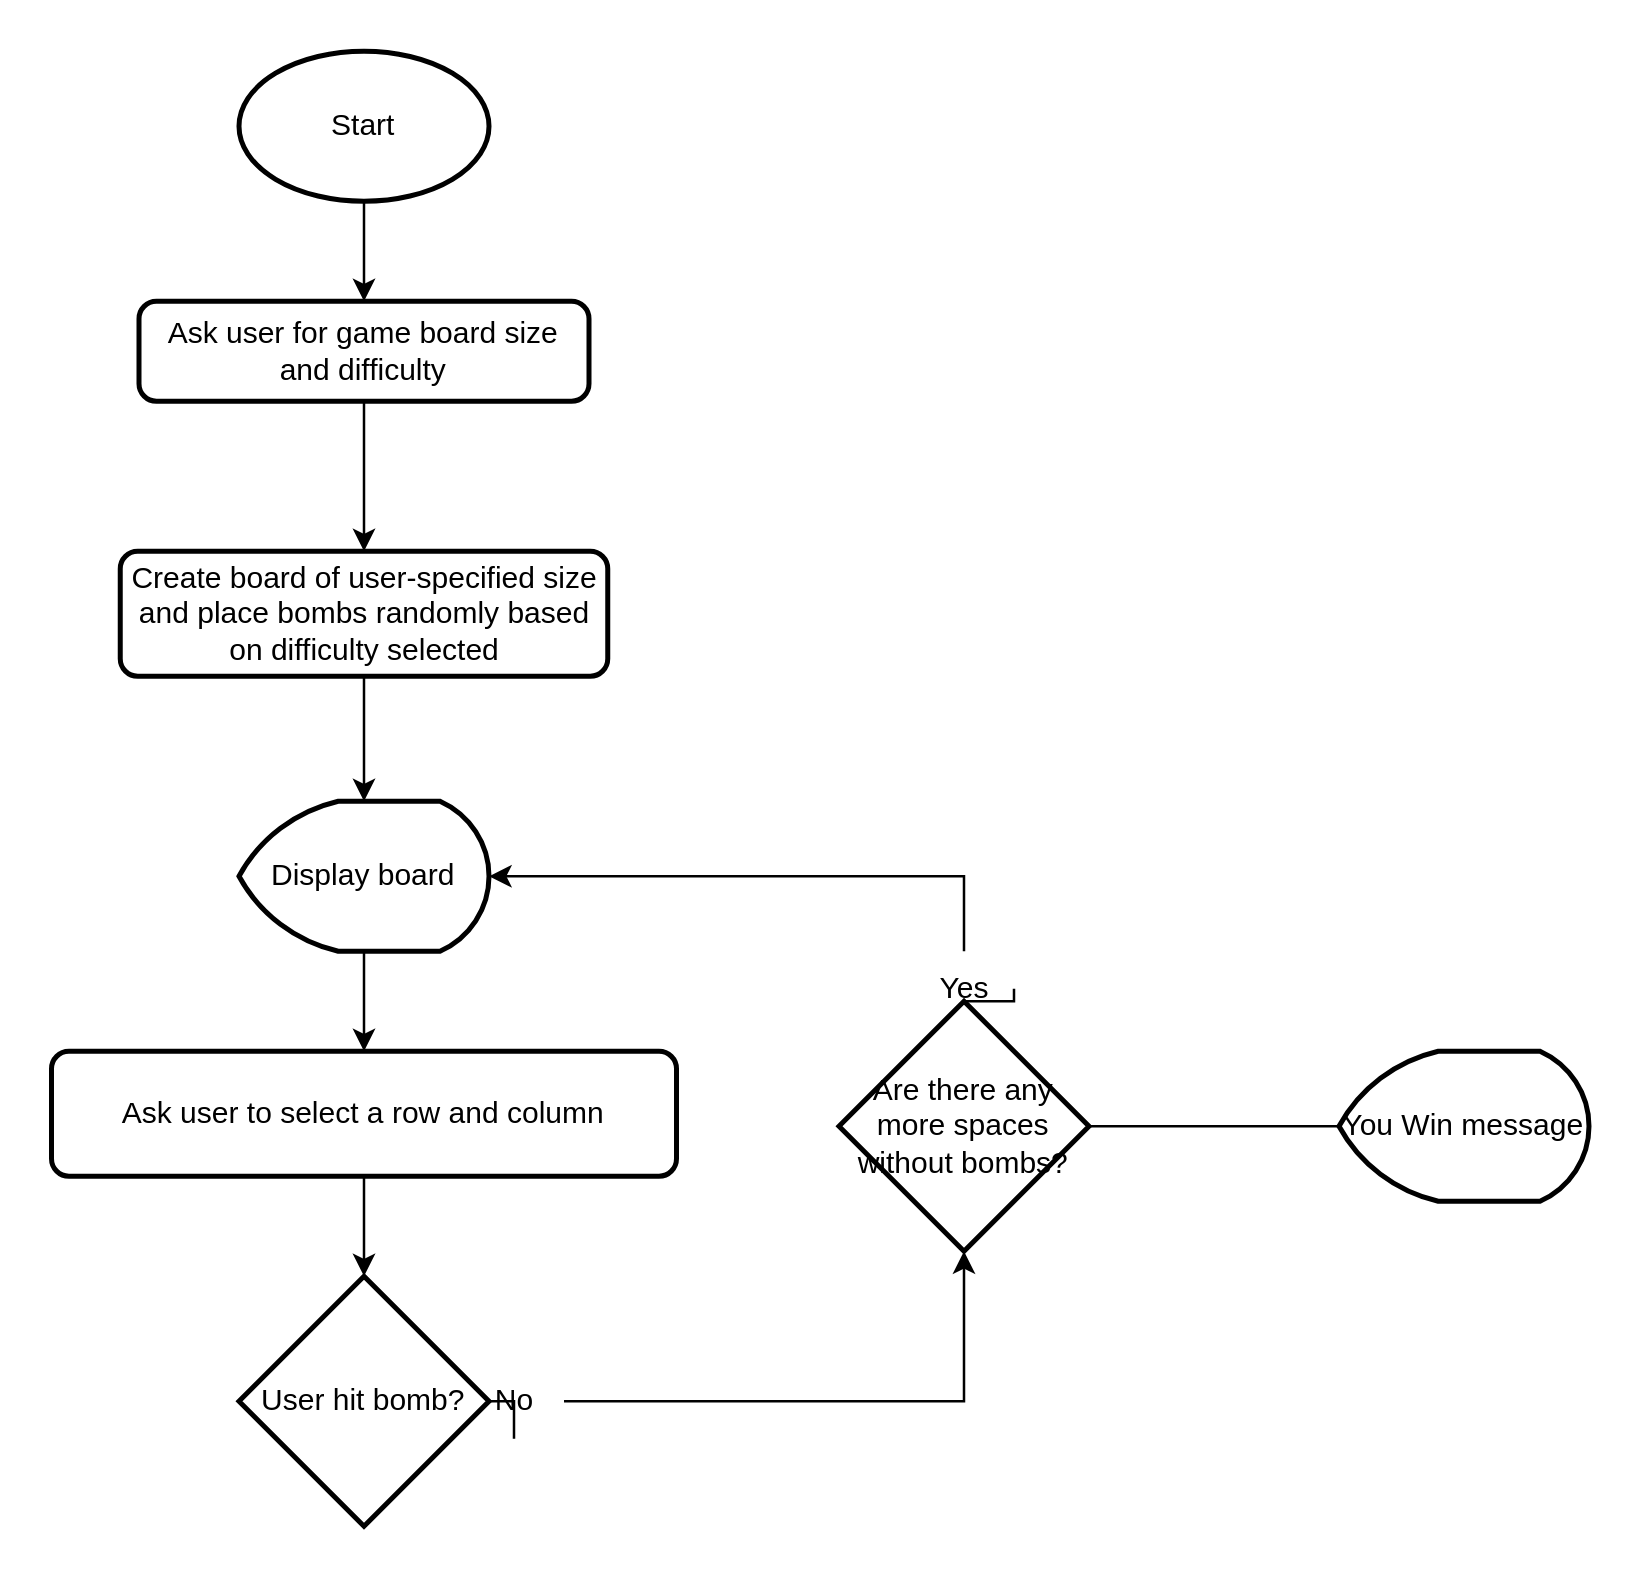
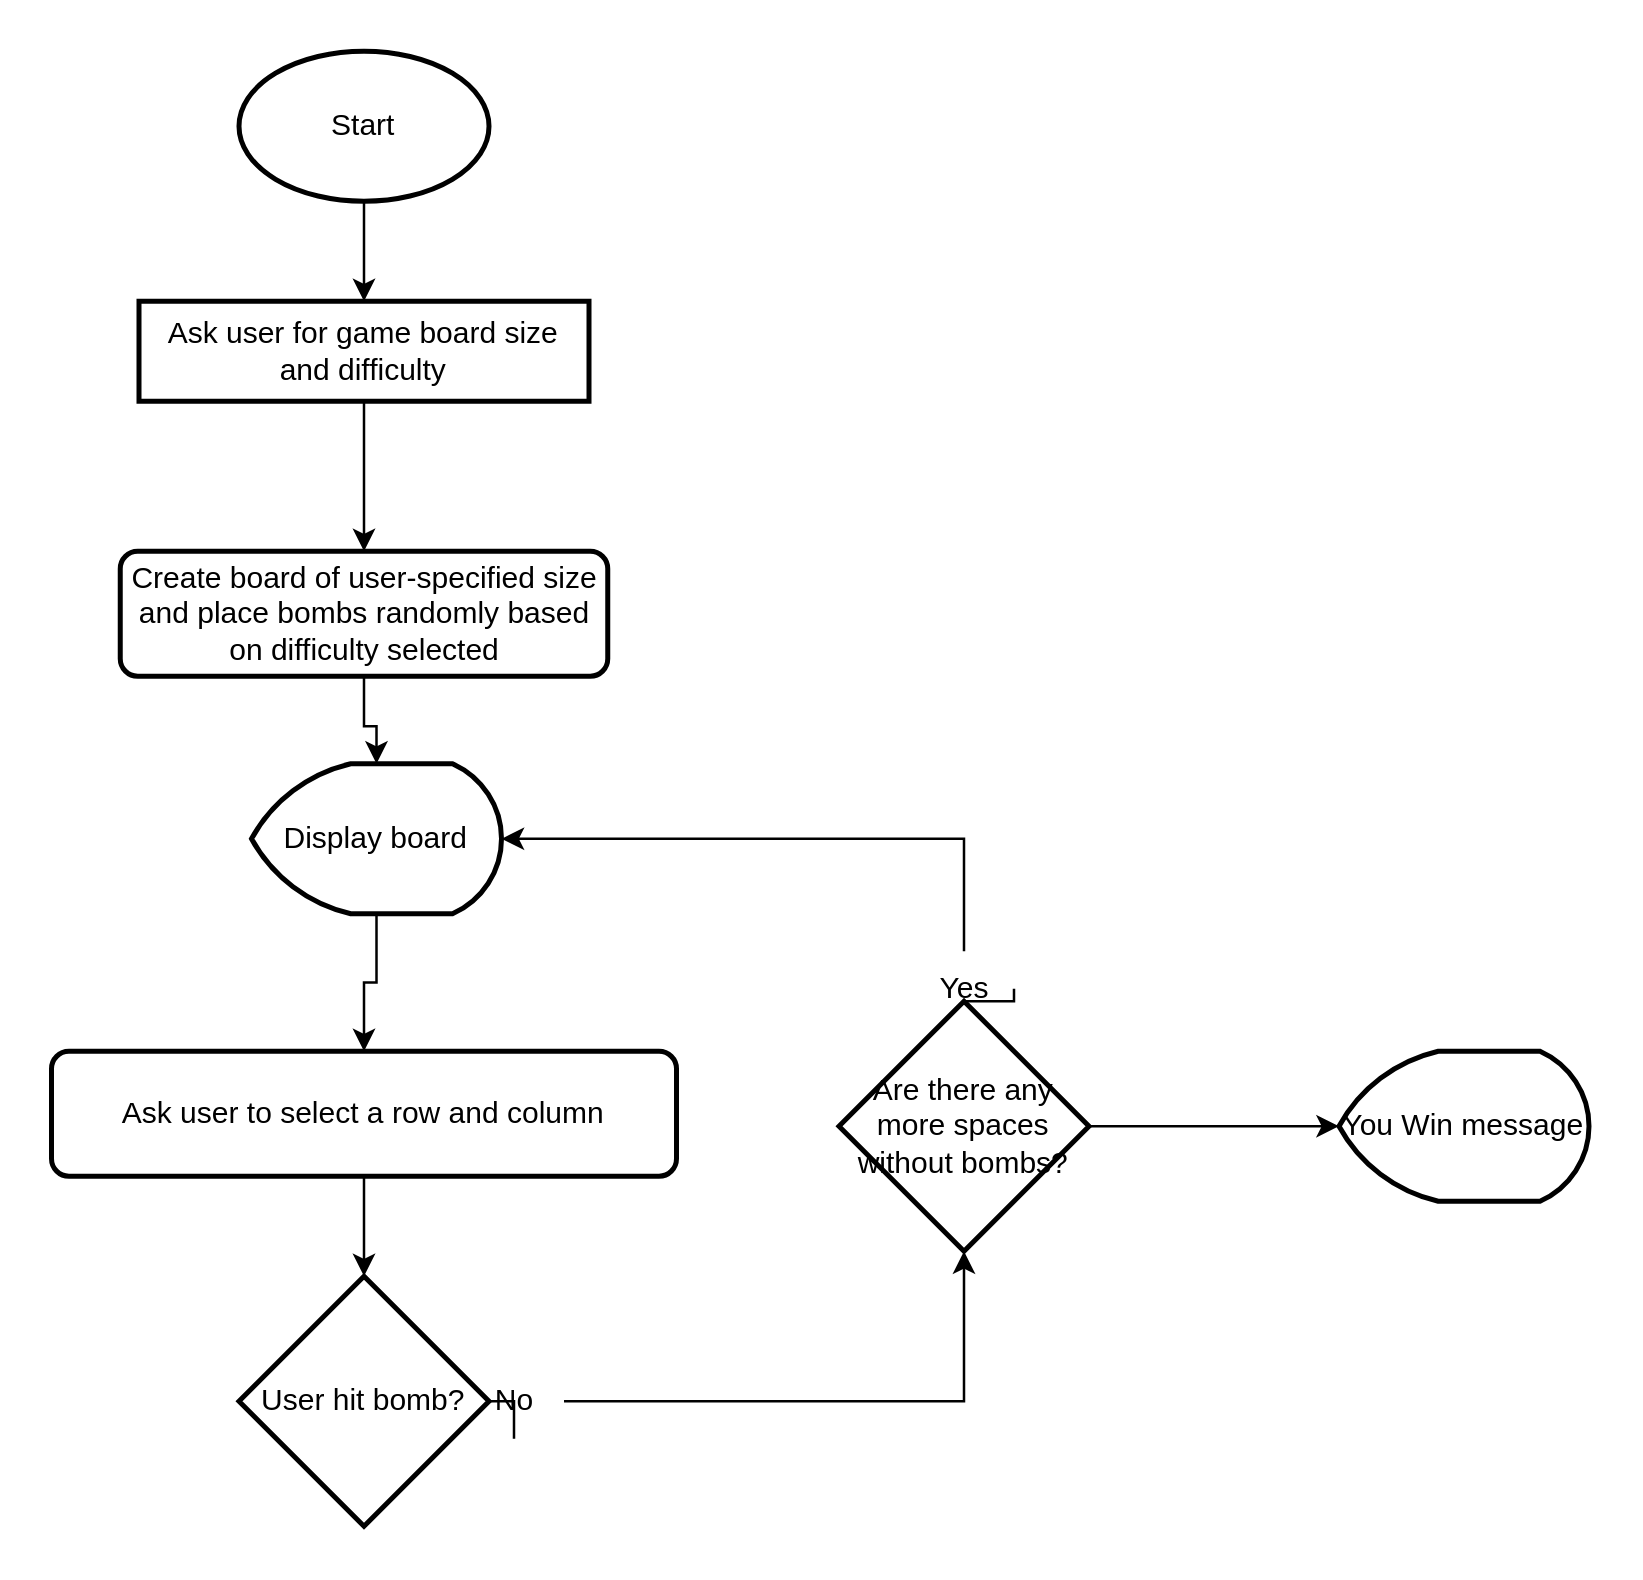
(364, 351) -> (364, 351)
(364, 876) -> (376, 839)
(1327, 1126) -> (1321, 1126)
